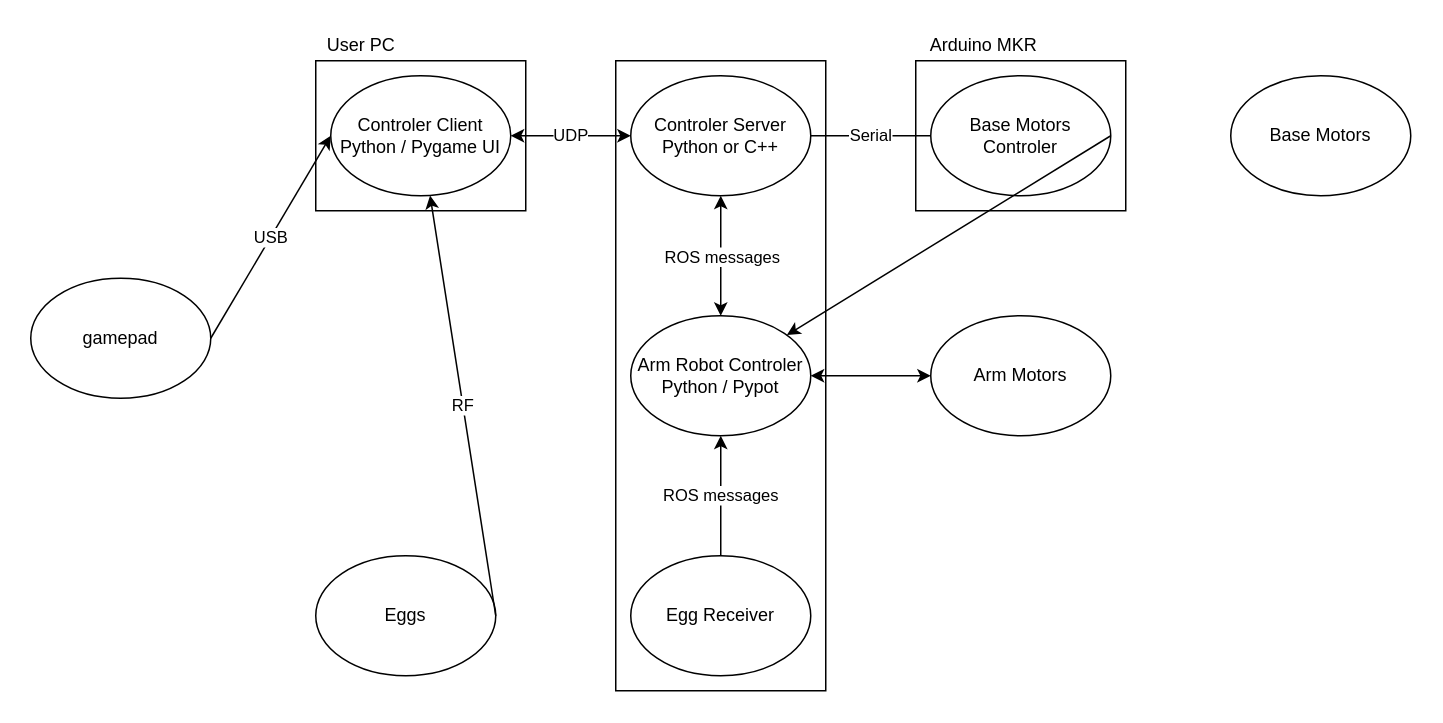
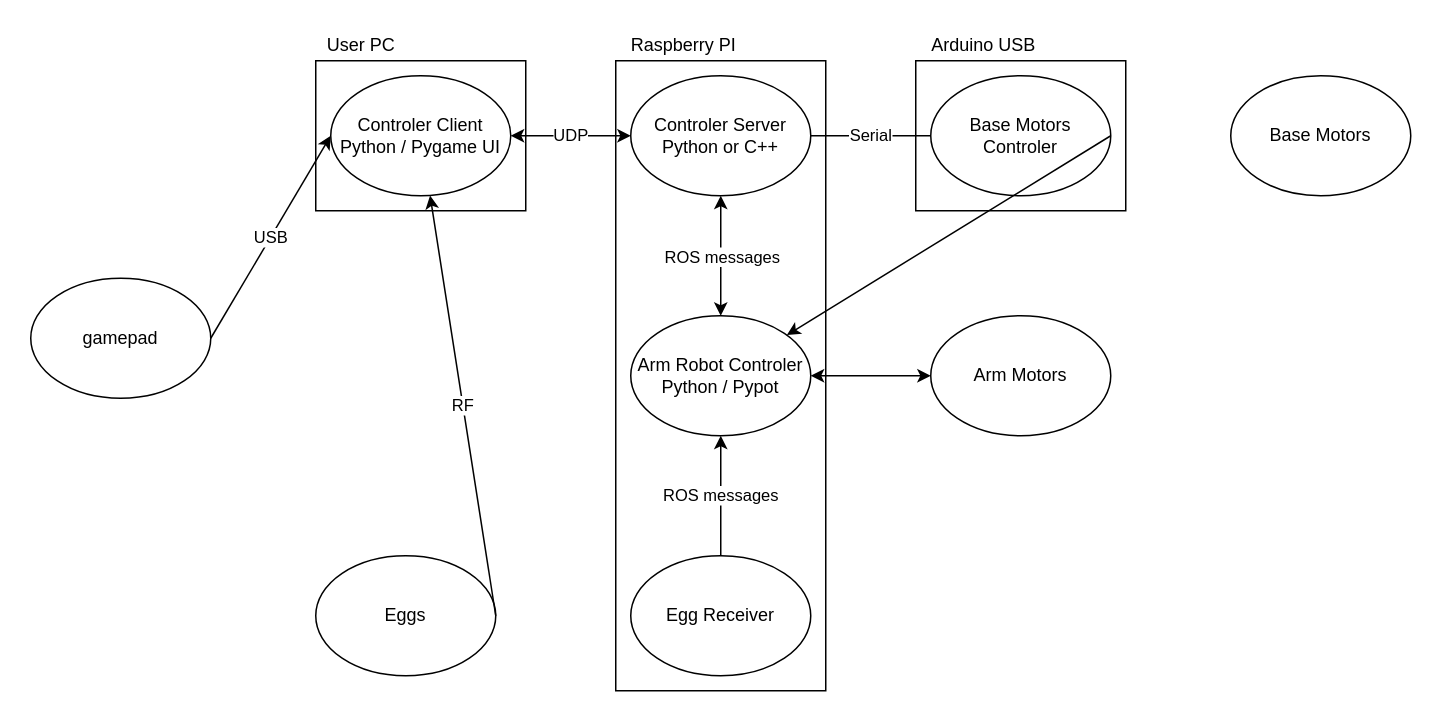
none -> (683, 46)
(984, 46) -> (984, 46)
